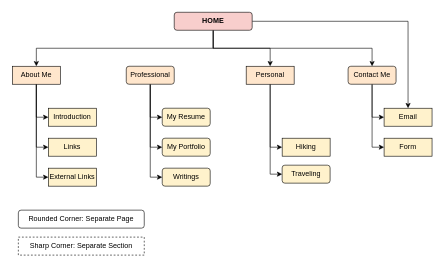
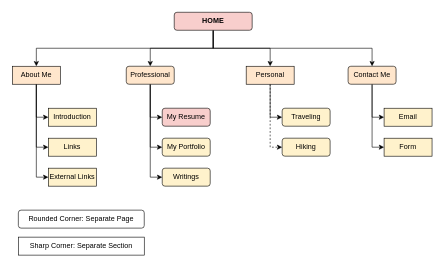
(407, 21) -> (150, 60)
(186, 117) -> (186, 117)
(274, 147) -> (274, 147)
(306, 147) -> (306, 147)
(306, 174) -> (306, 117)
(81, 246) -> (81, 246)
